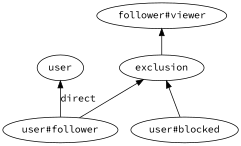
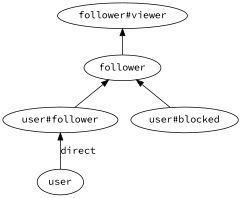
(162, 68) -> (122, 68)
(60, 102) -> (60, 155)
